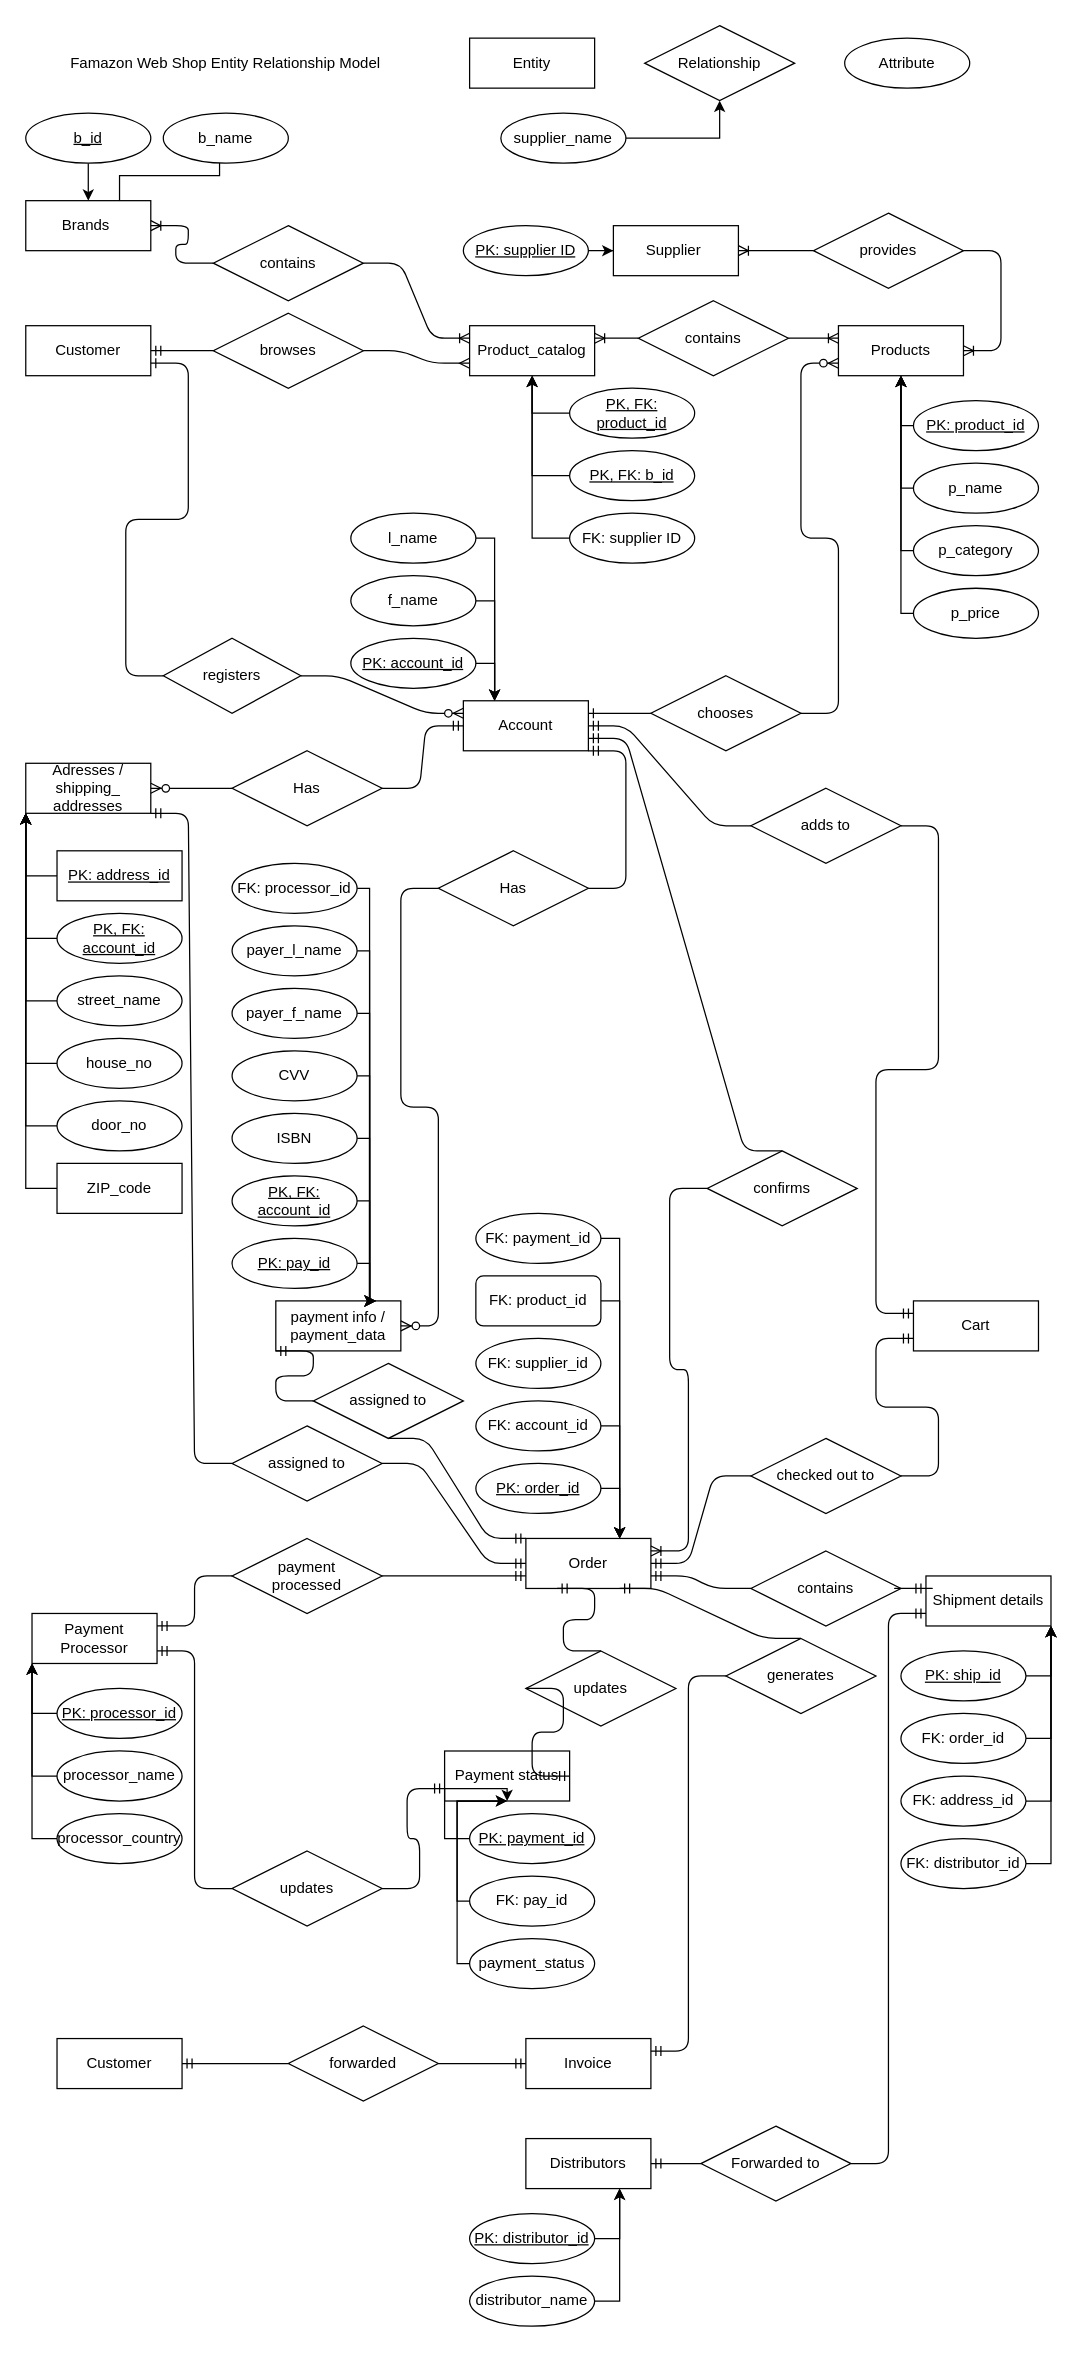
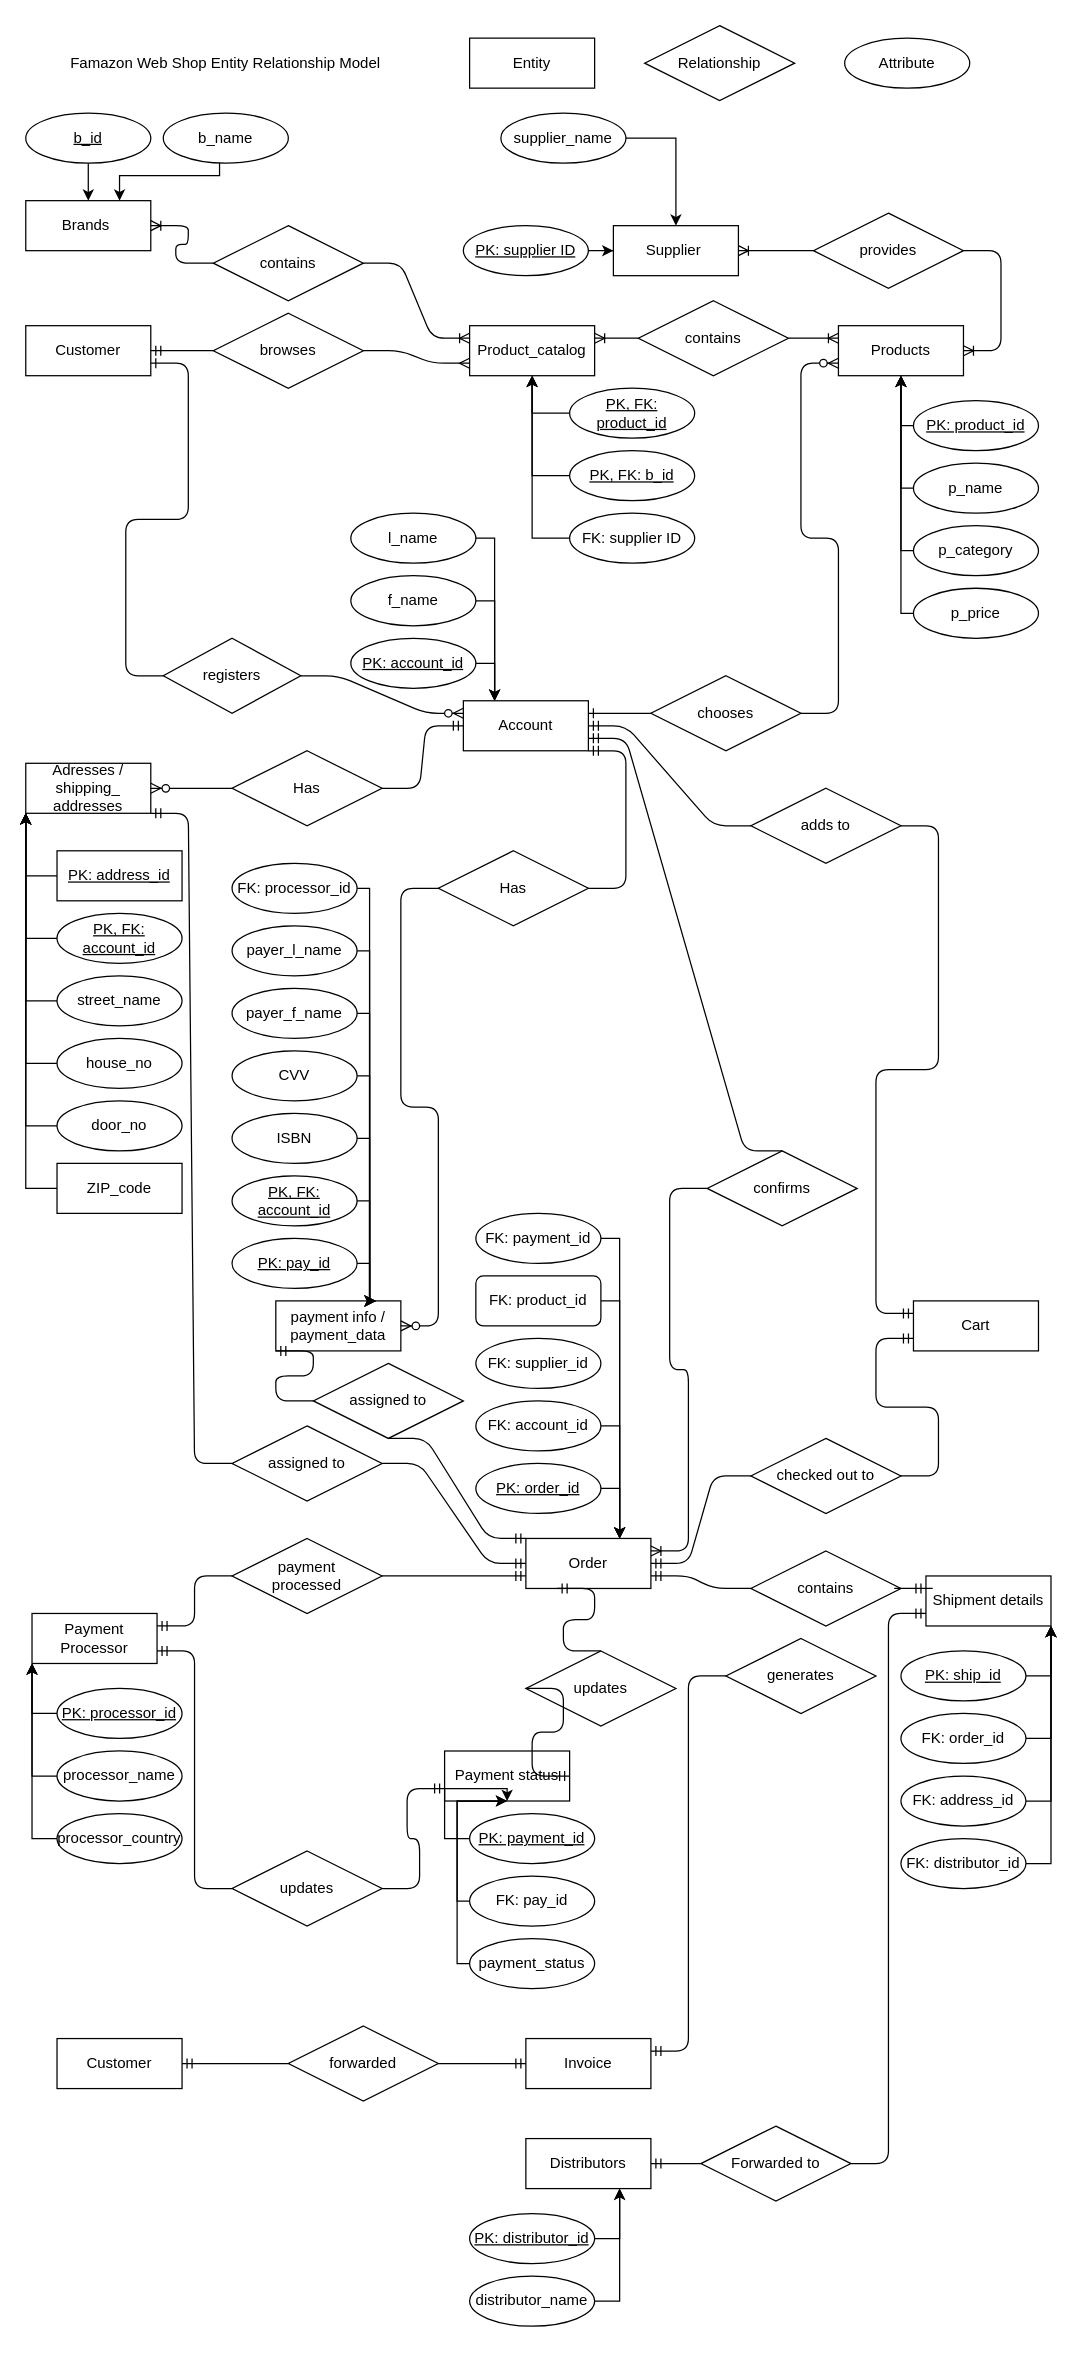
(710, 138) -> (676, 176)
(119, 194) -> (119, 191)
(724, 1620) -> none
